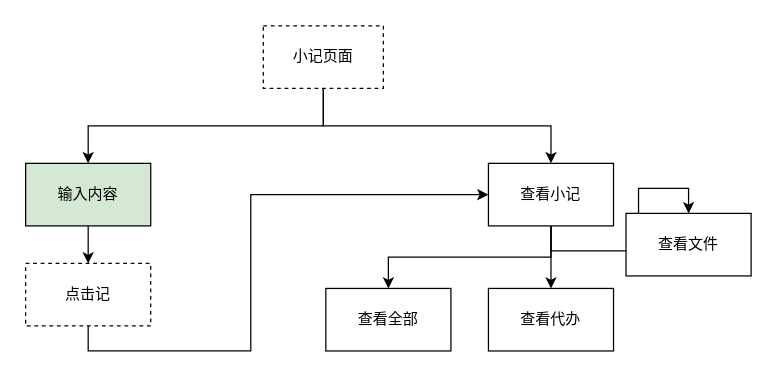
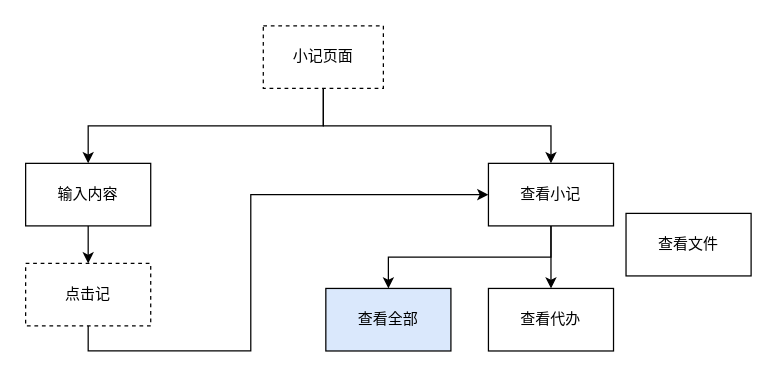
(658, 188) -> none
(88, 194) -> (88, 194)
(388, 319) -> (388, 319)
